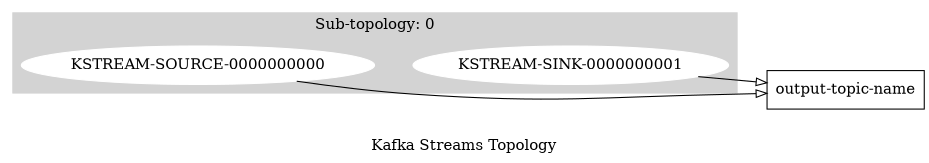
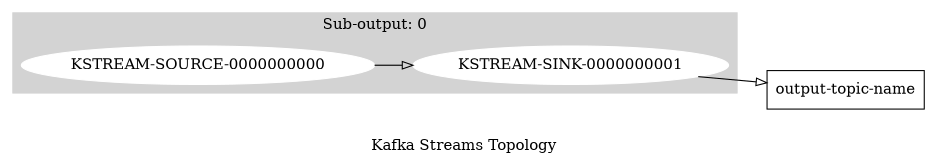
(375, 25) -> (375, 25)
(526, 99) -> (388, 65)
